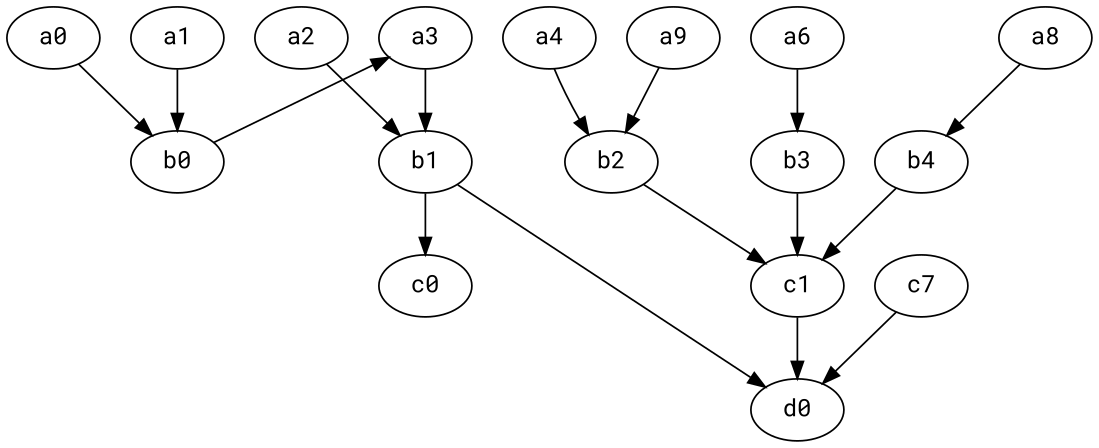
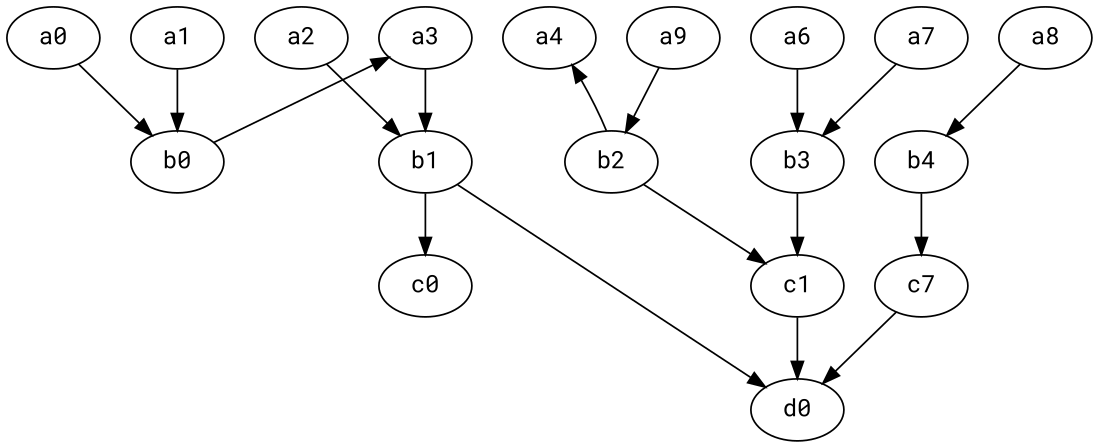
none -> (921, 38)
(566, 95) -> (595, 105)
(866, 218) -> (921, 215)
